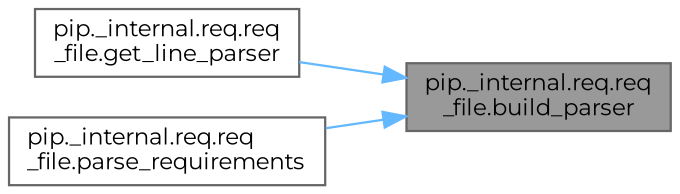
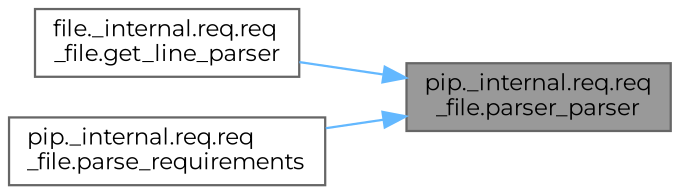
(167, 43) -> (167, 43)
(539, 97) -> (539, 97)
